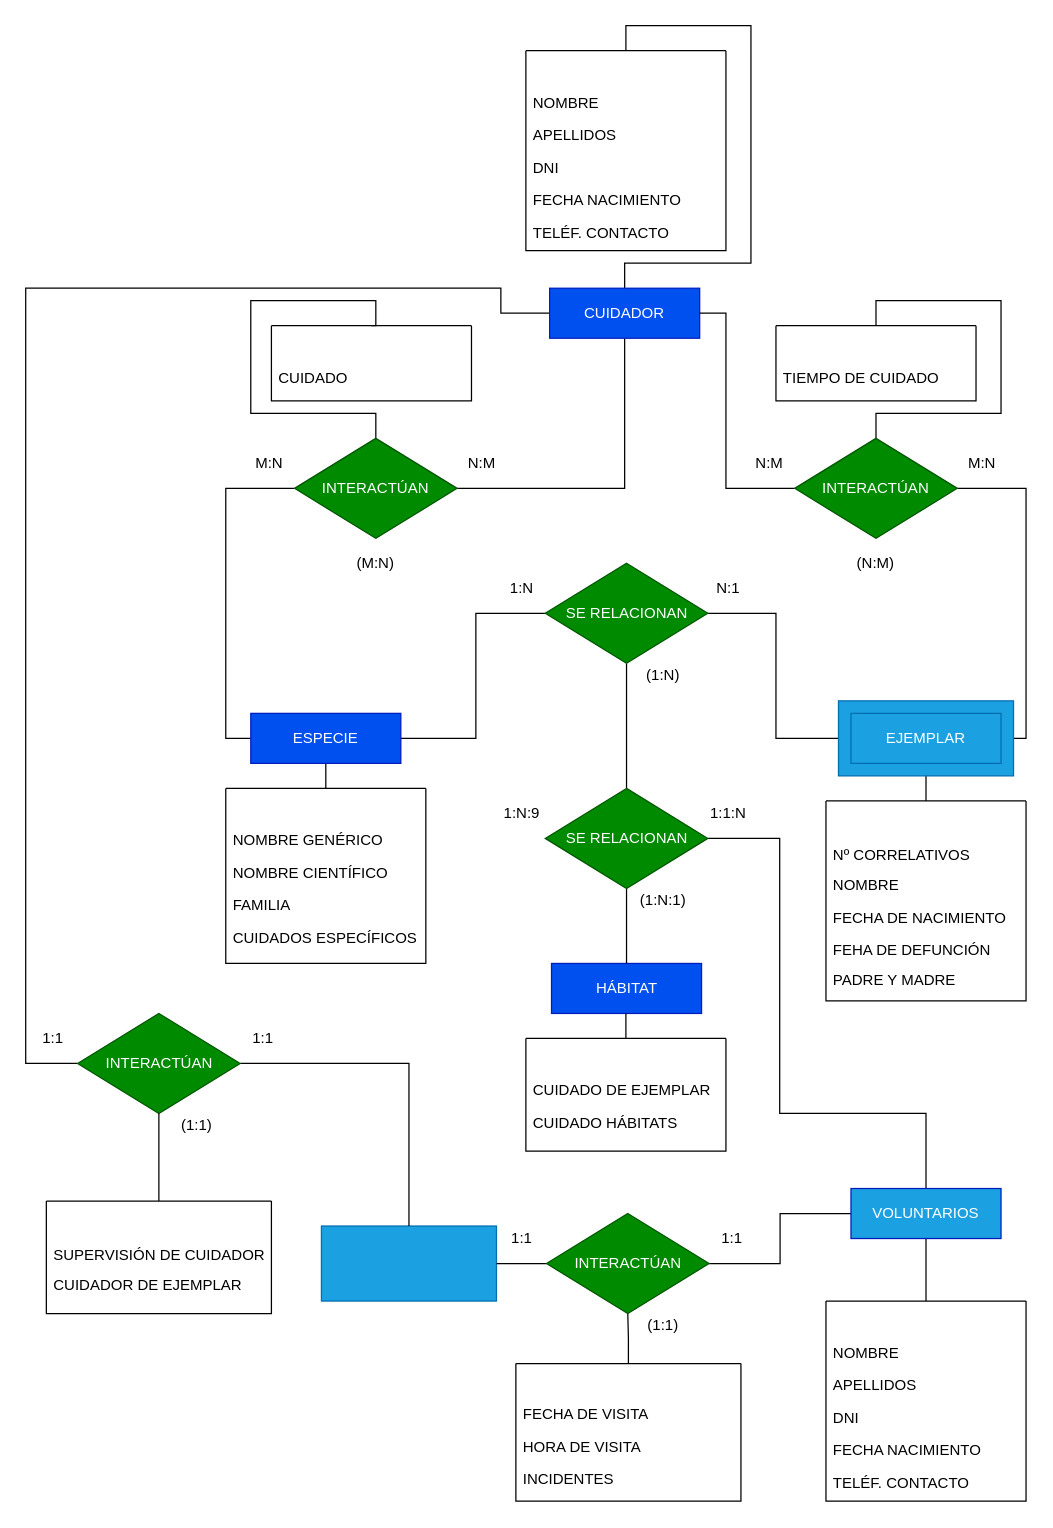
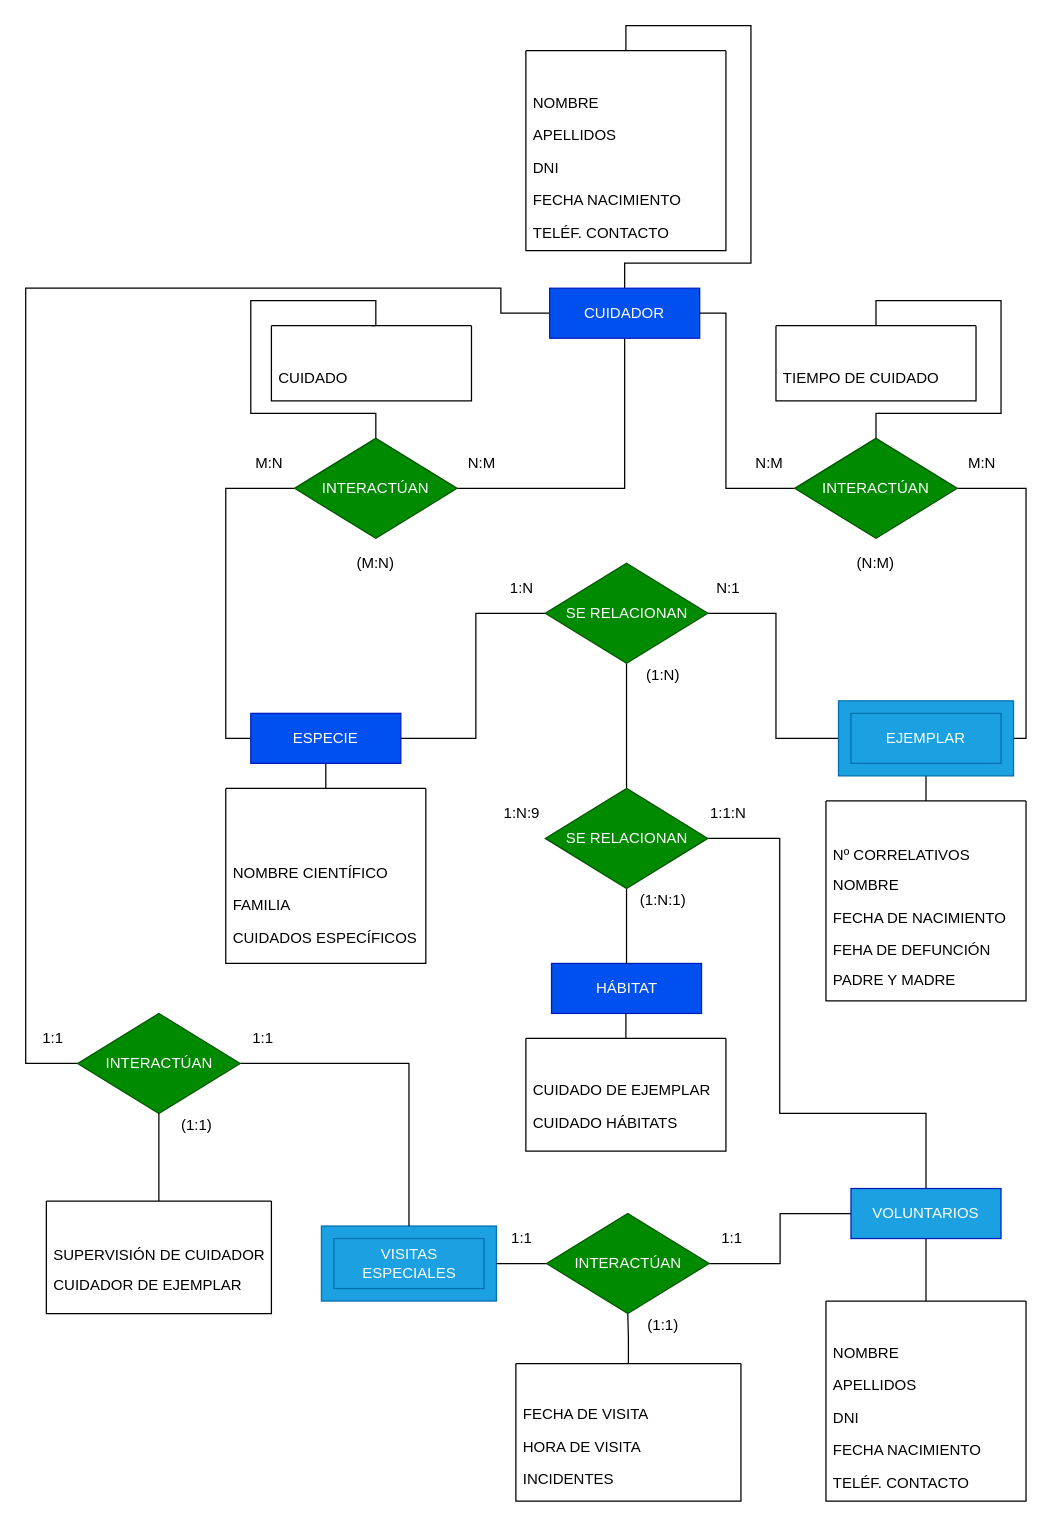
(326, 839) -> none
none -> (409, 1263)
